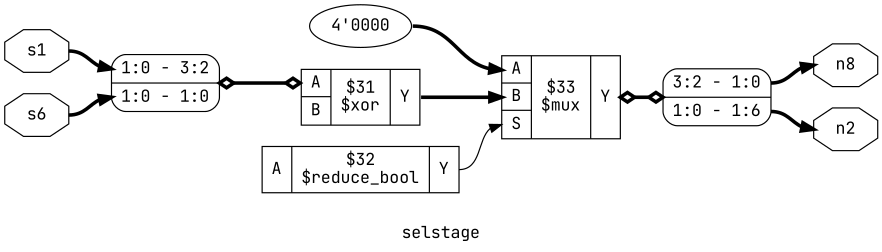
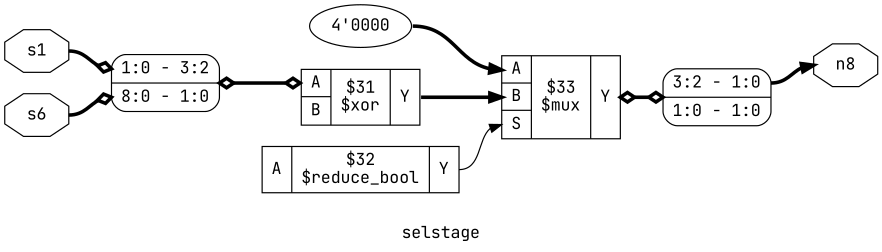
(85, 56) -> (85, 56)
(165, 97) -> (165, 97)
(85, 110) -> (85, 110)
(717, 111) -> (717, 111)
(846, 129) -> none
